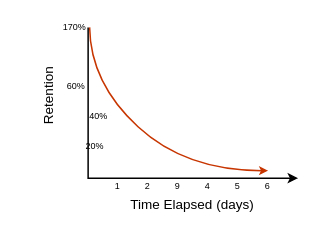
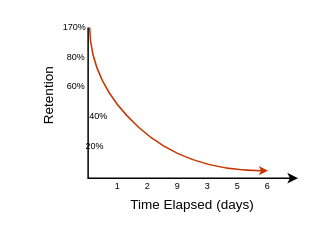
none -> (76, 57)
(208, 186) -> (208, 186)
